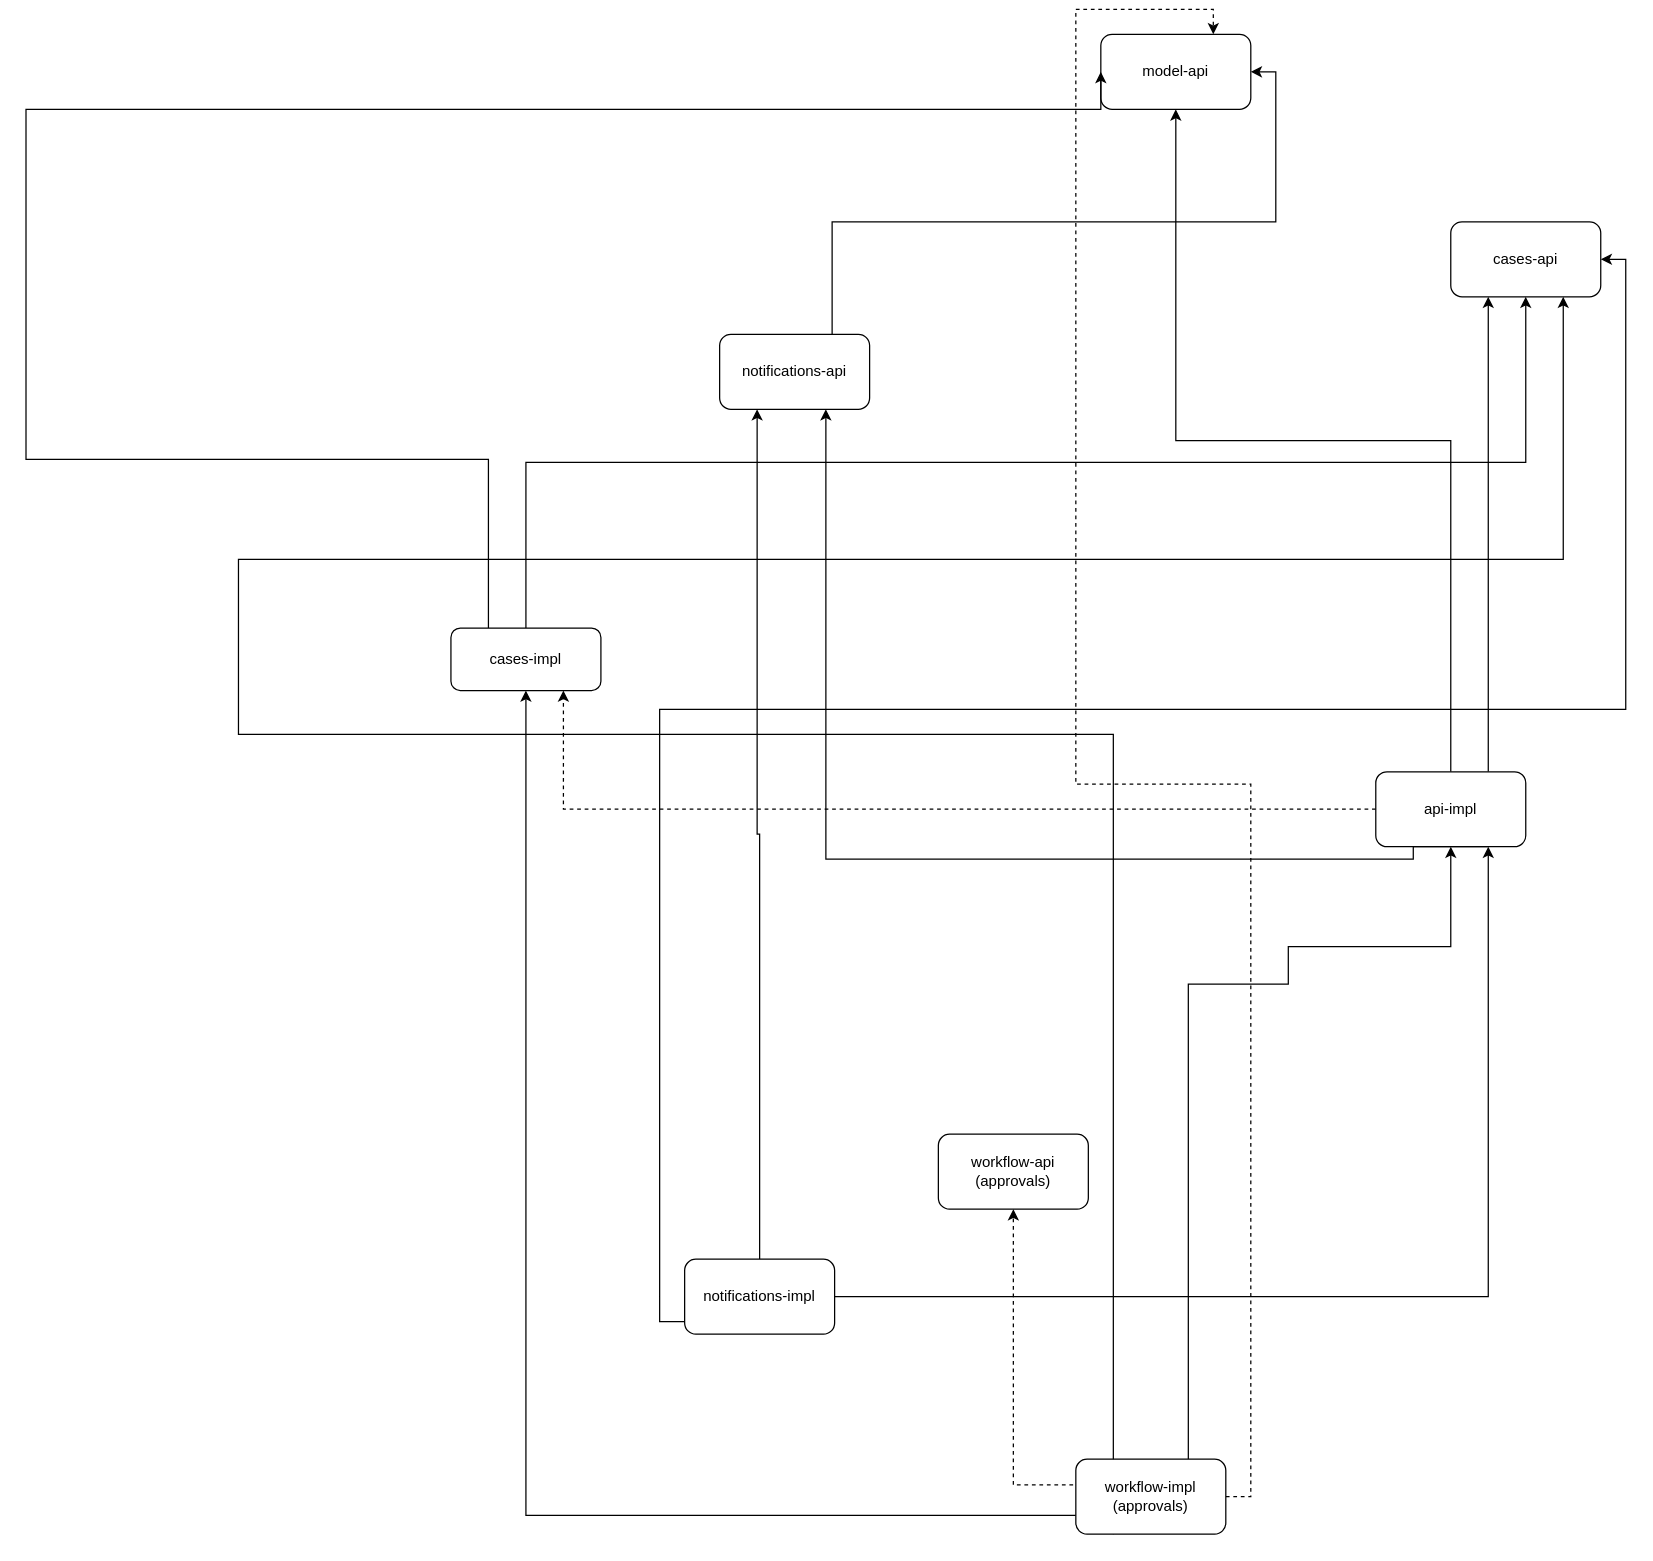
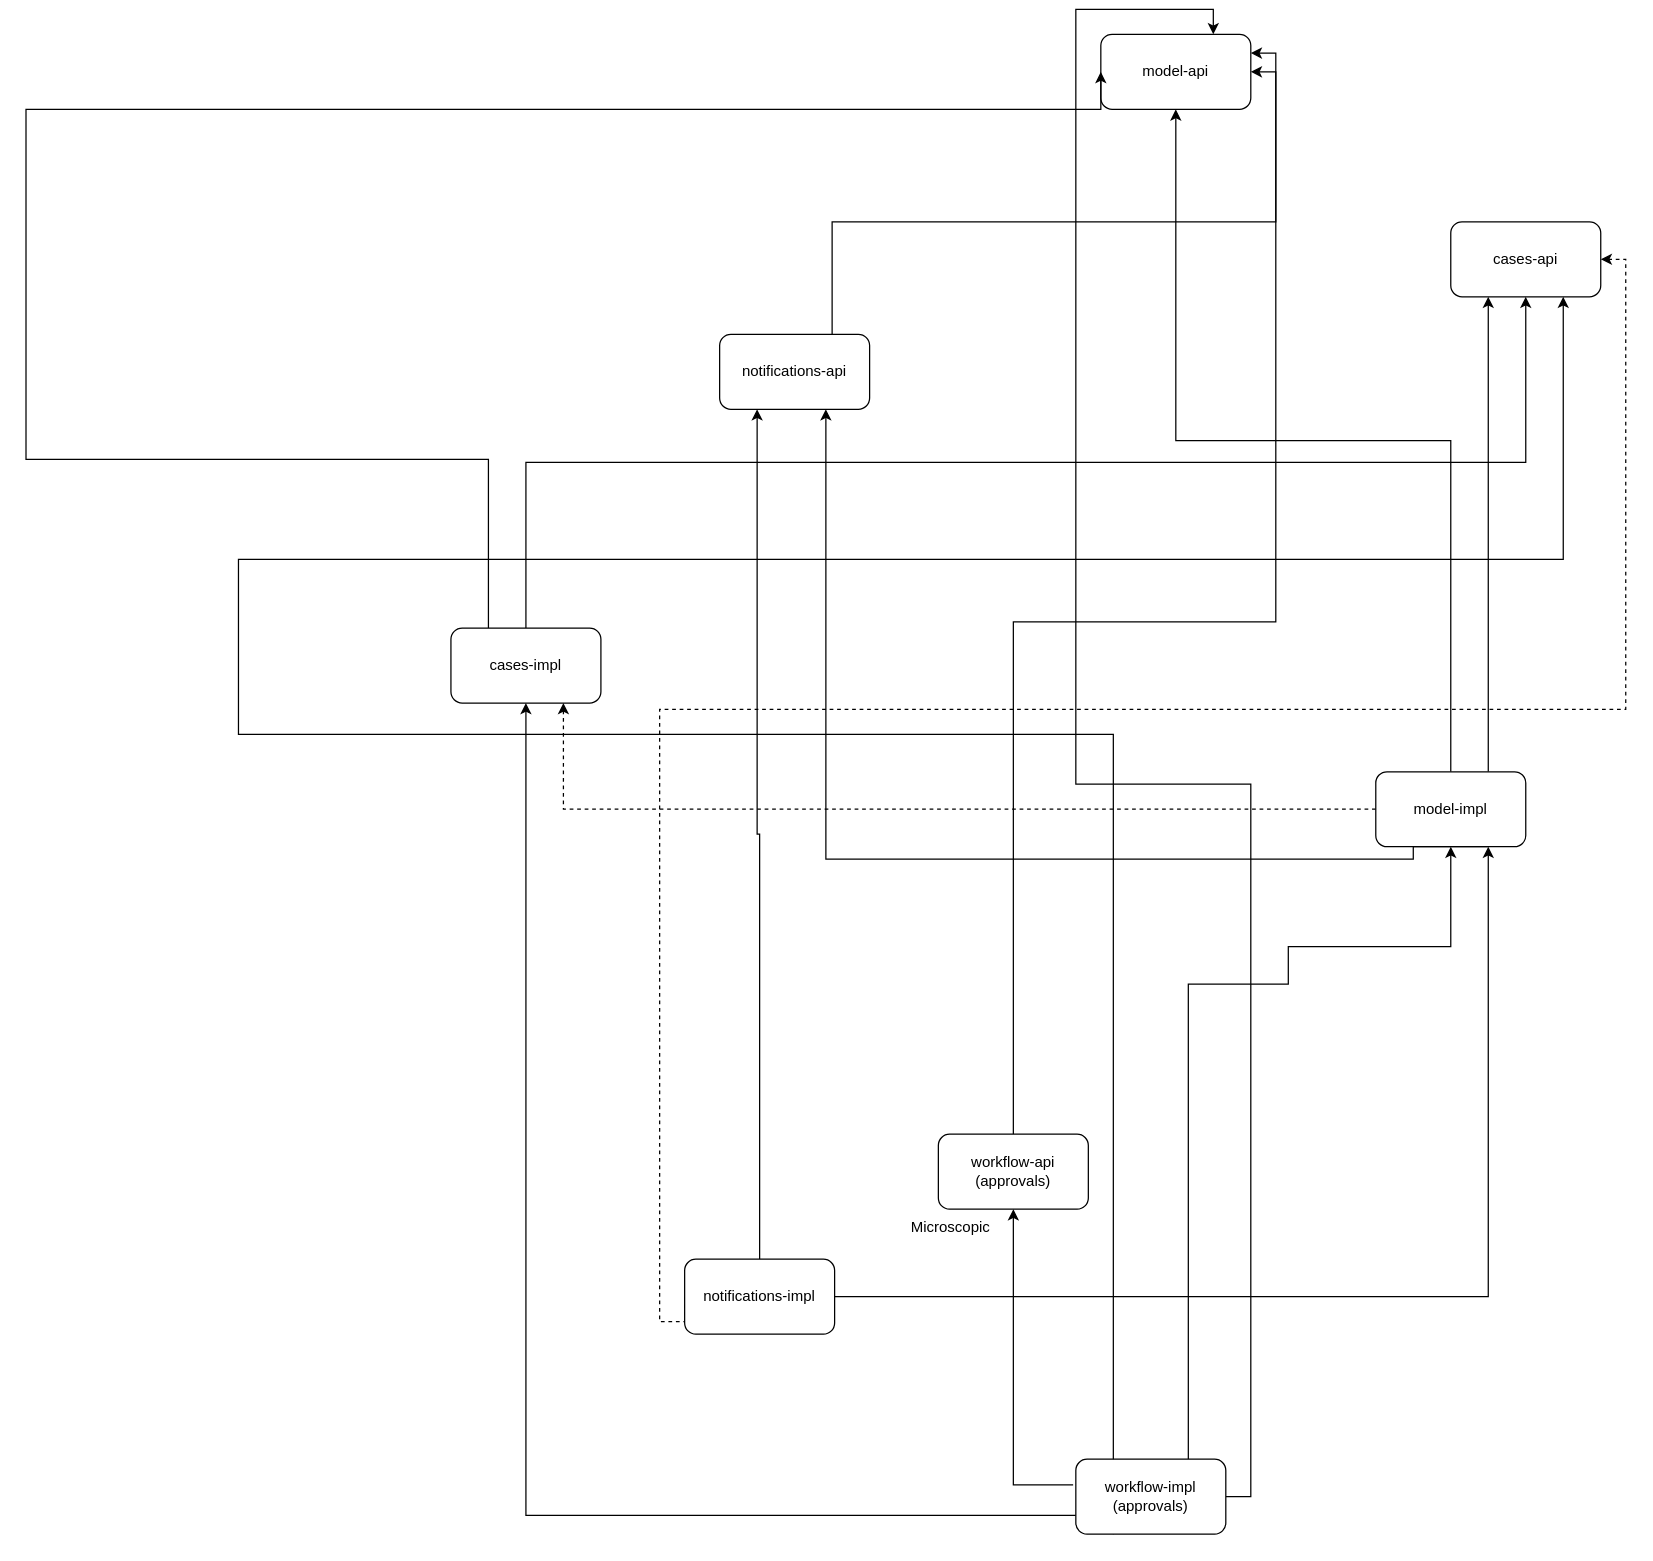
none -> (1087, 622)
(526, 659) -> (526, 666)
(1055, 709) -> (1055, 709)
(1076, 776) -> (1076, 776)
(1451, 809) -> (1451, 809)
none -> (951, 1228)
(1013, 1381) -> (1013, 1381)
